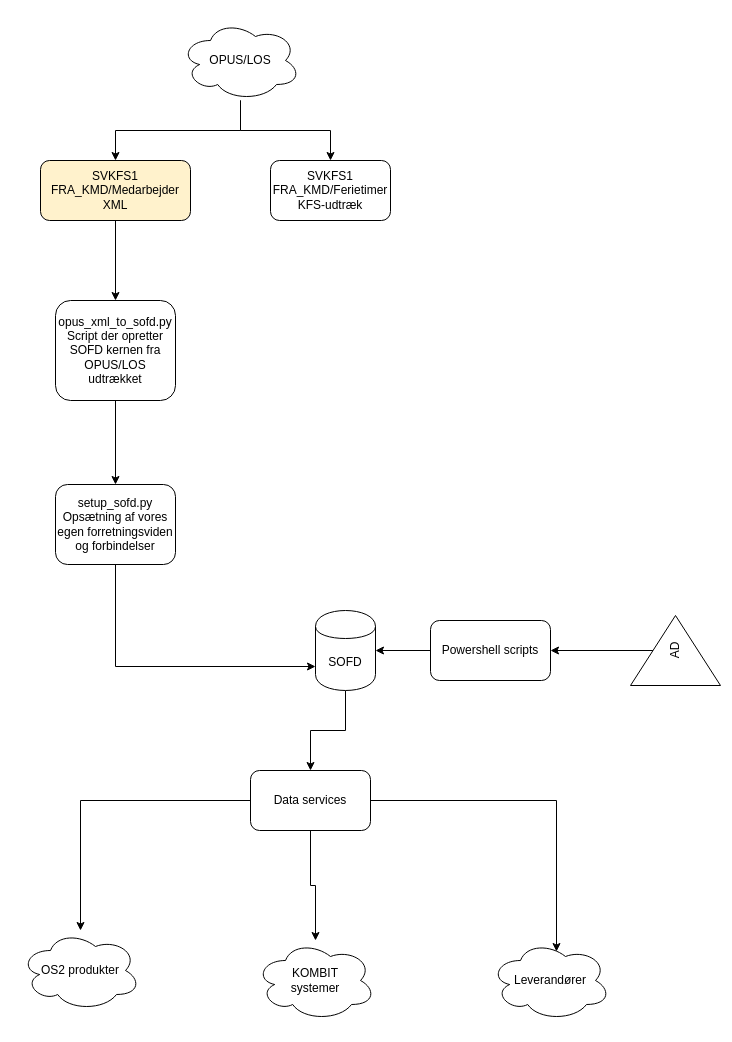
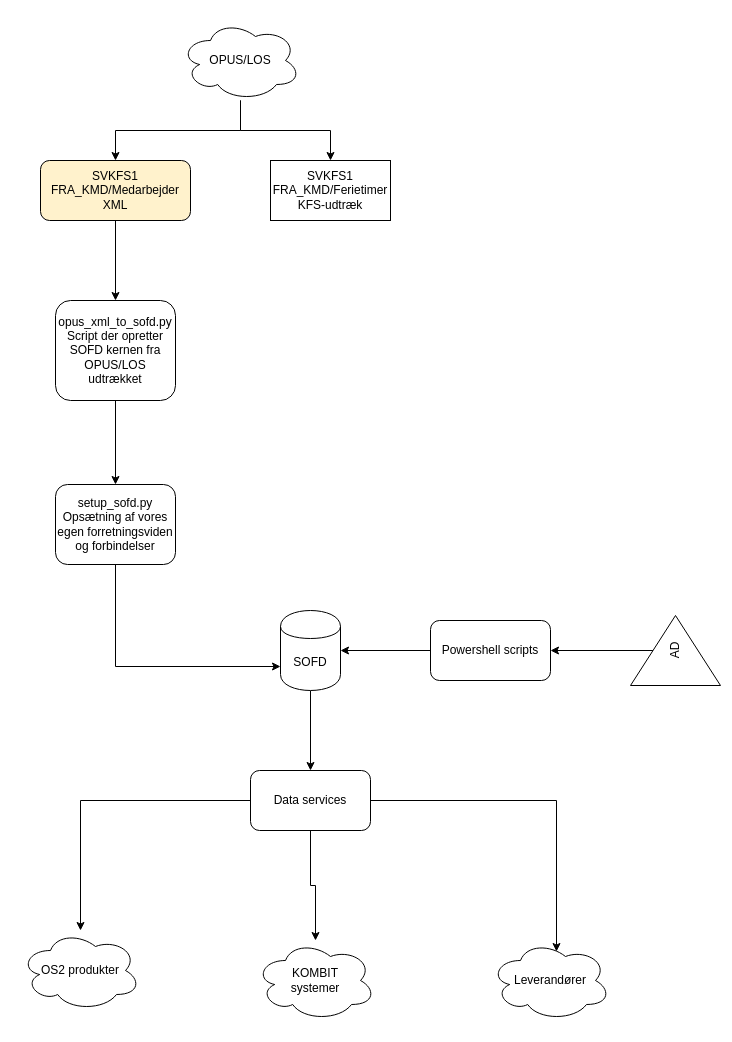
(331, 191) -> (331, 191)
(346, 651) -> (311, 651)
